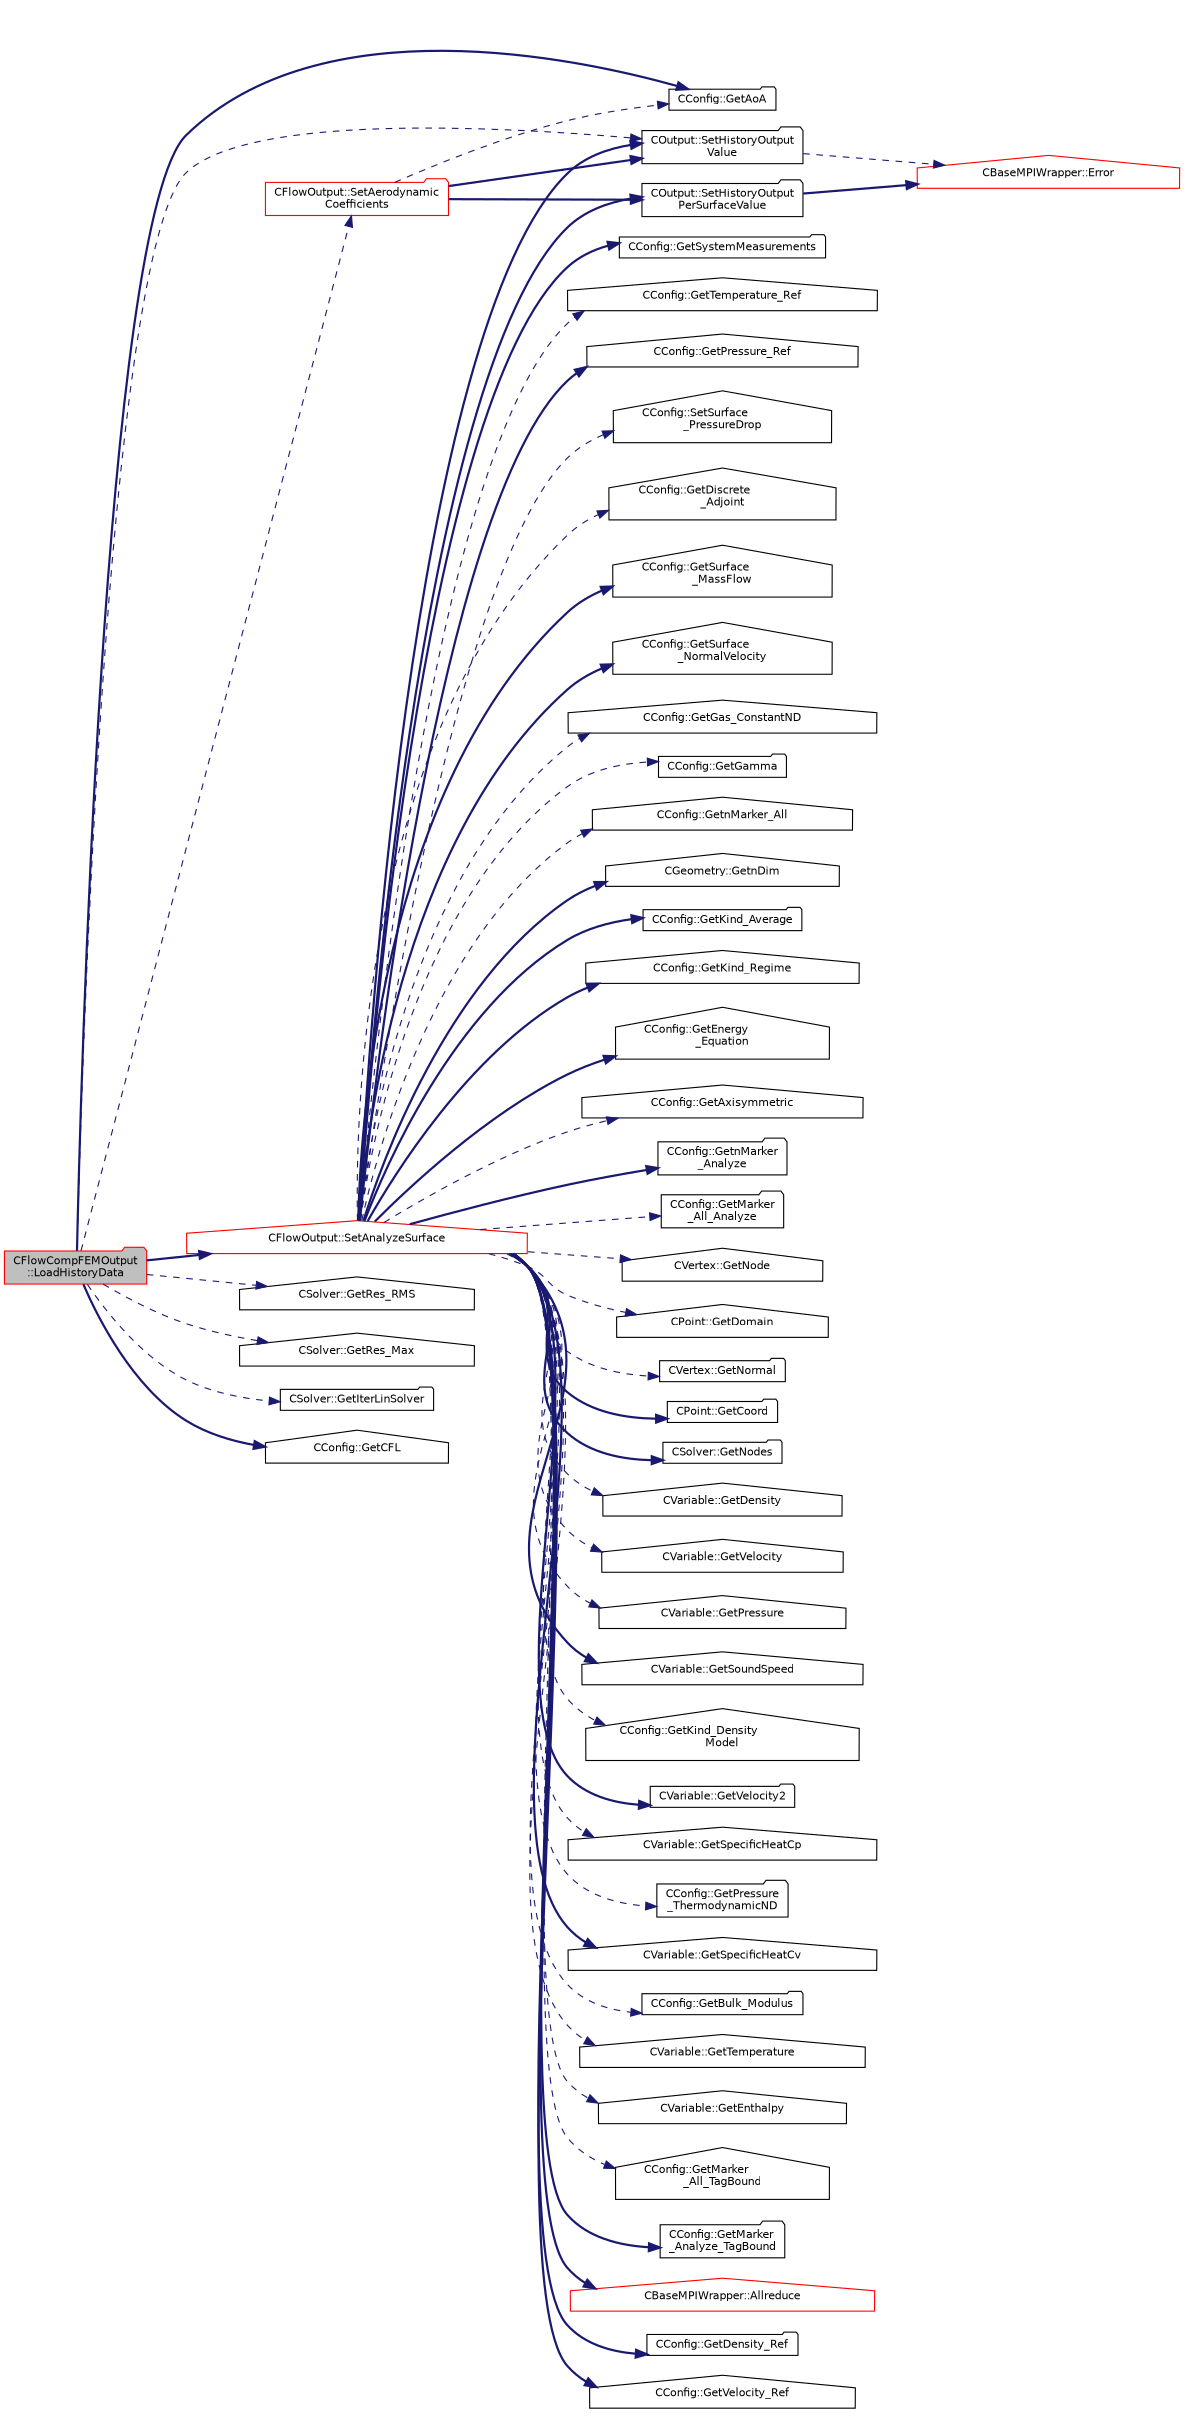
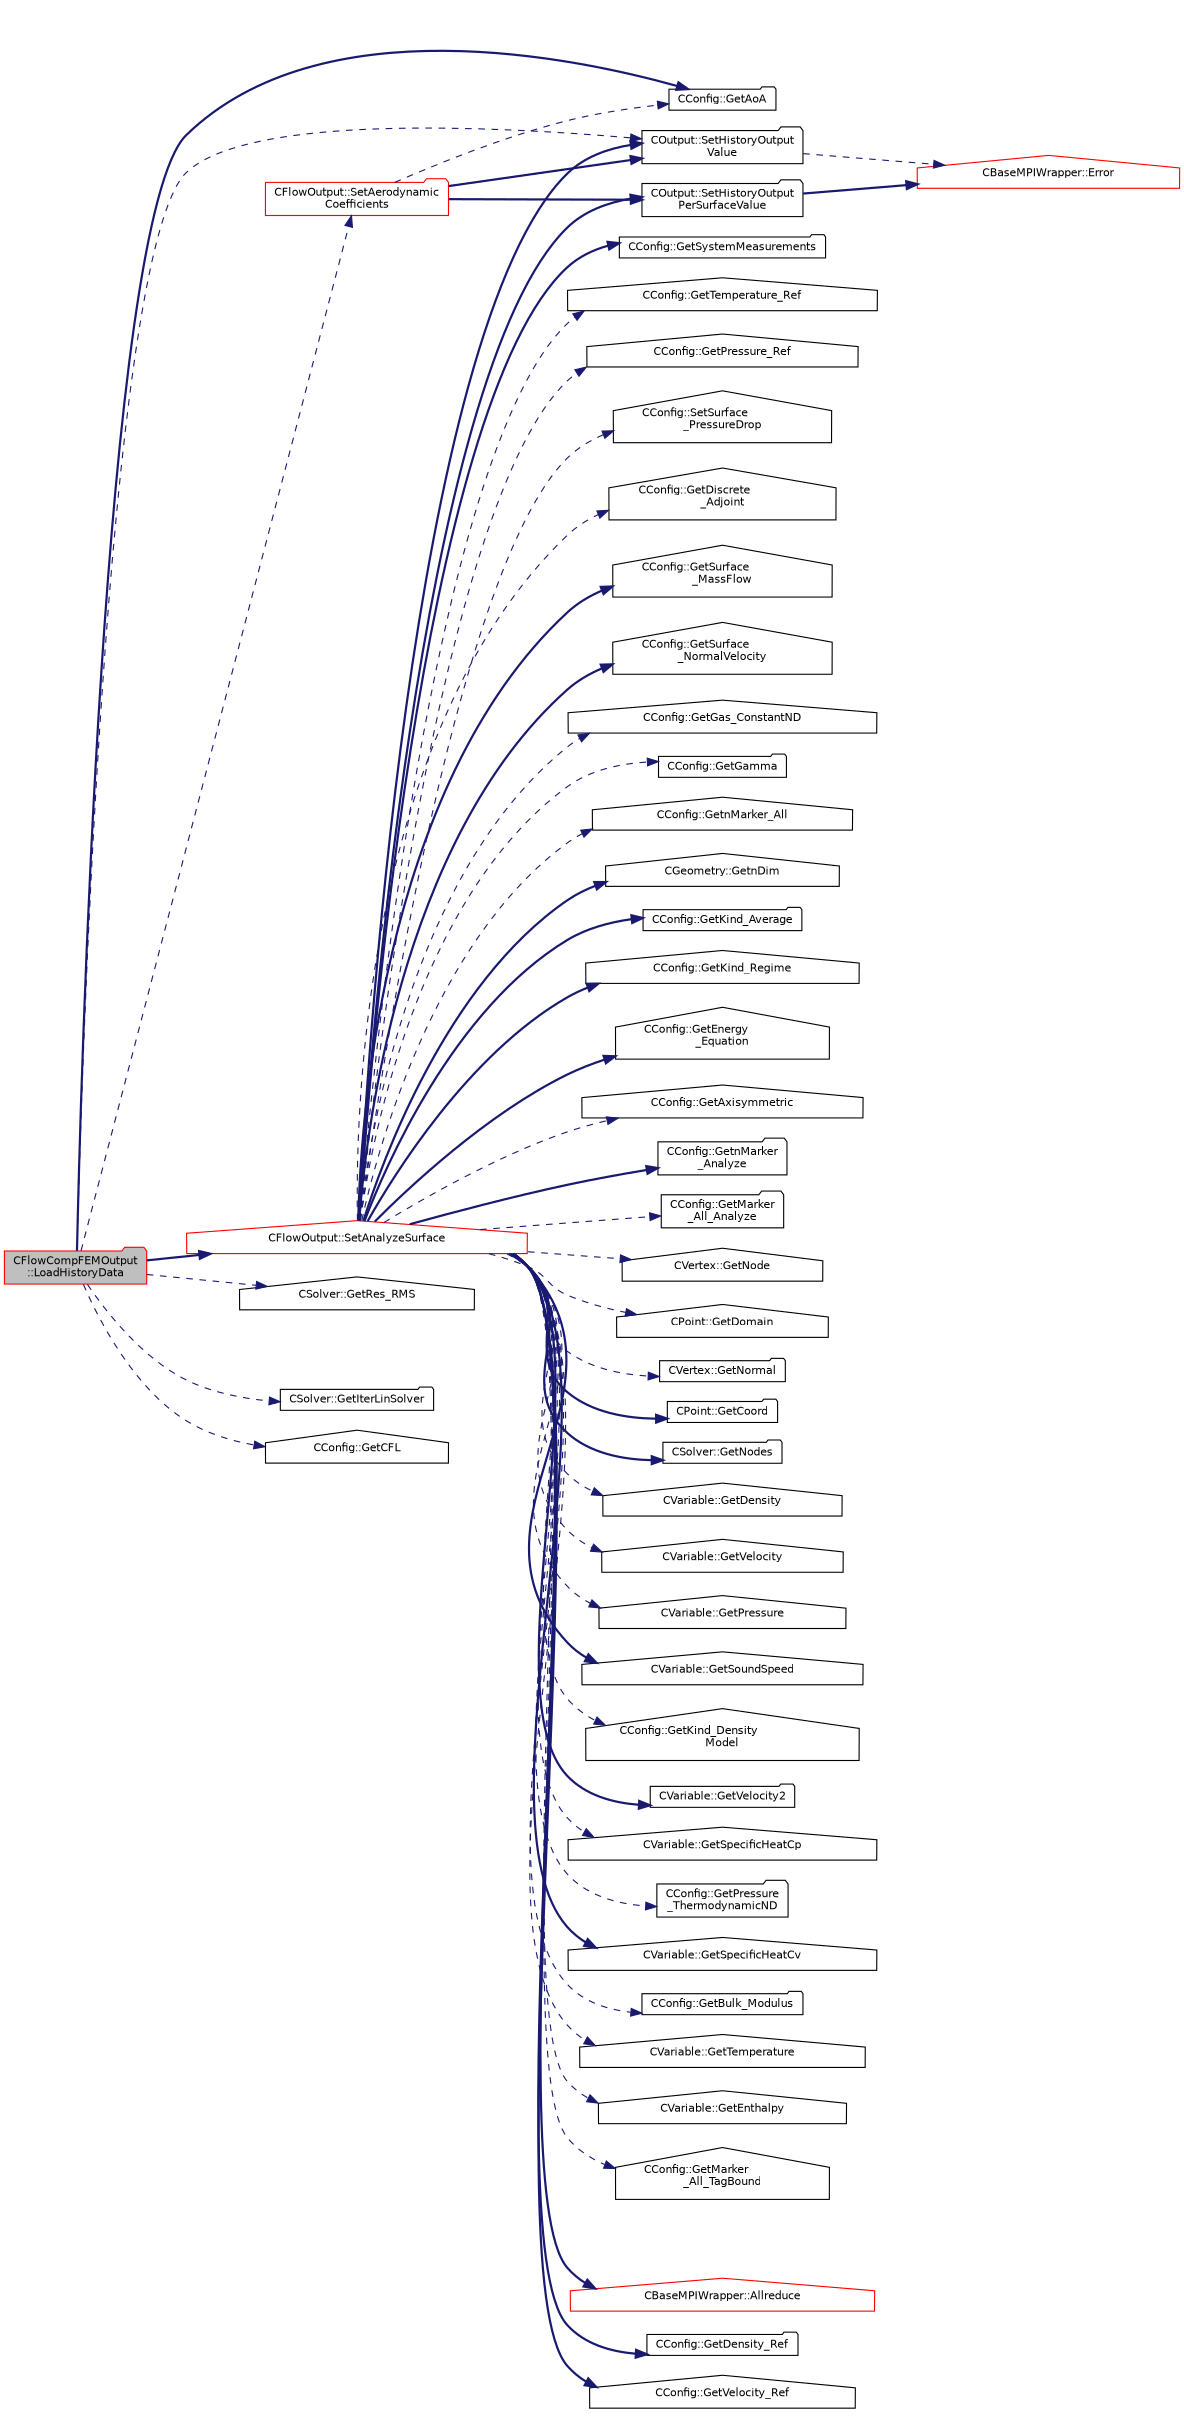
(416, 826) -> (416, 826)
(357, 1351) -> none
(148, 1388) -> (148, 1388)
(722, 2241) -> none
